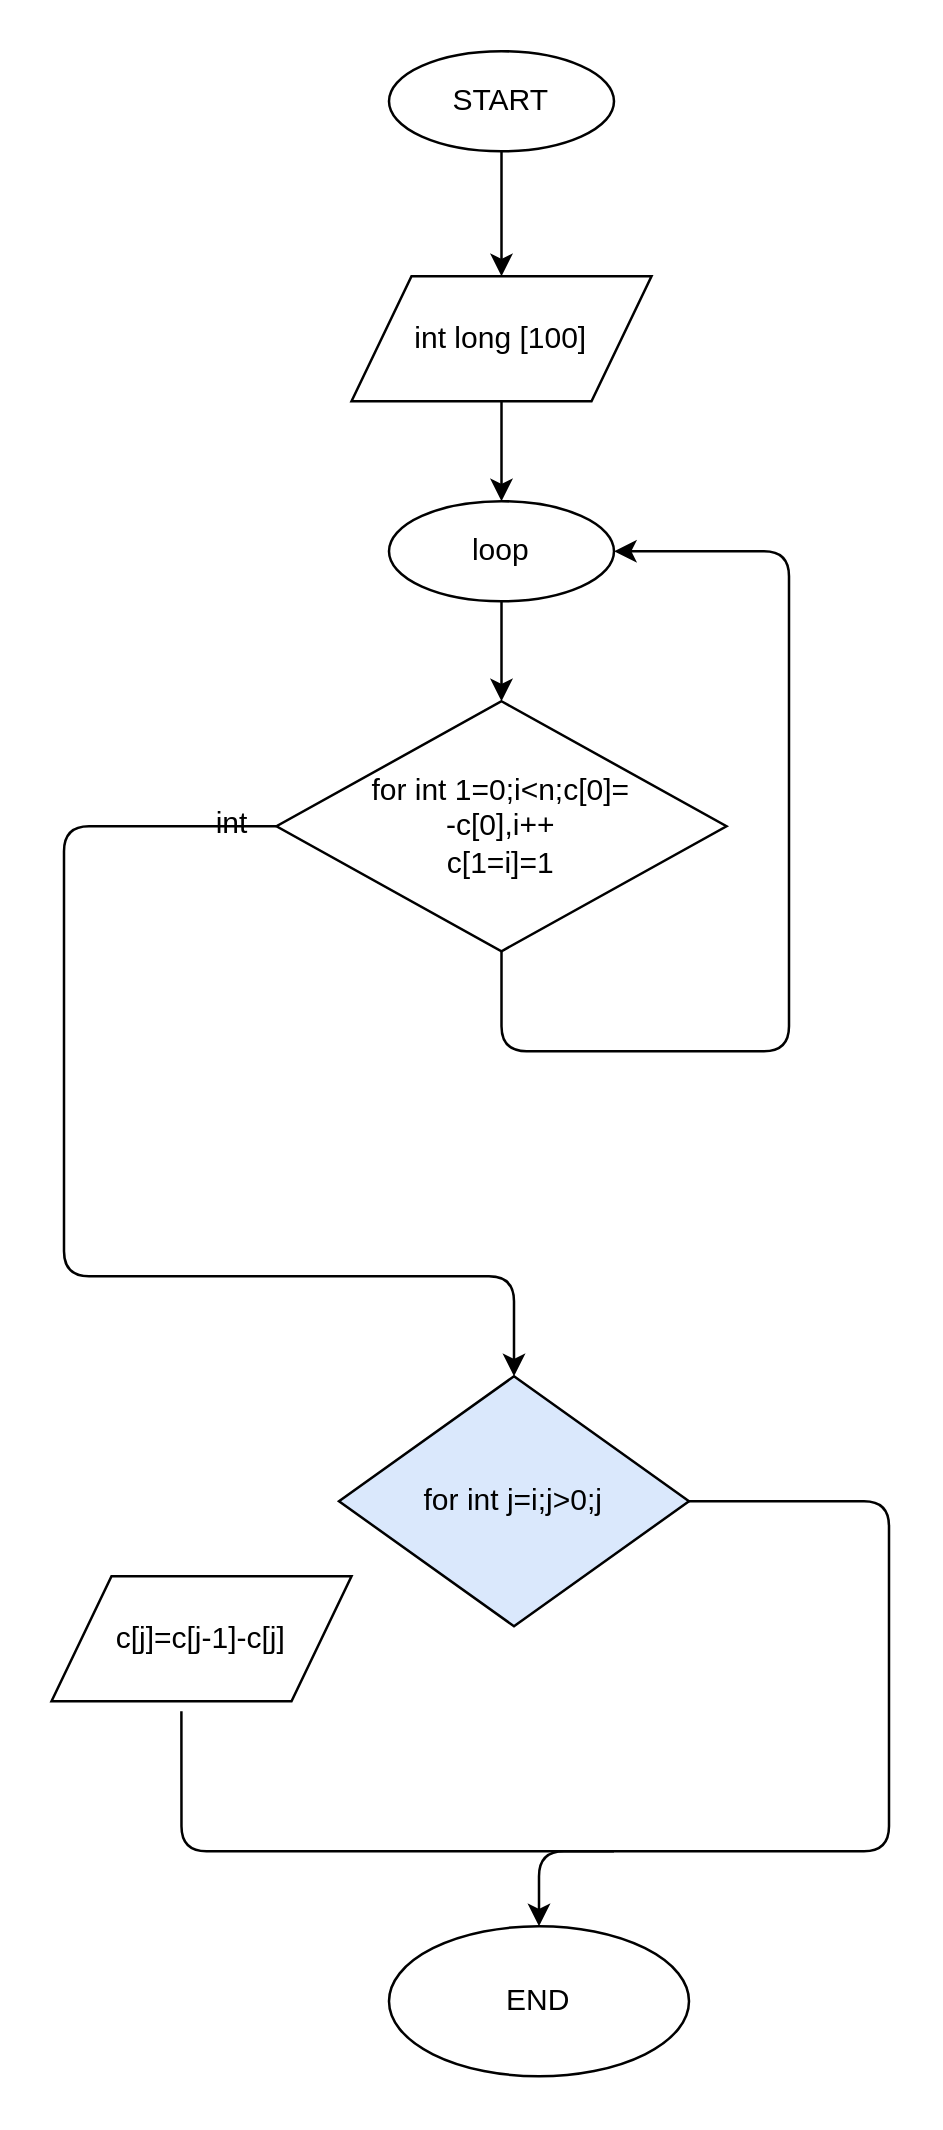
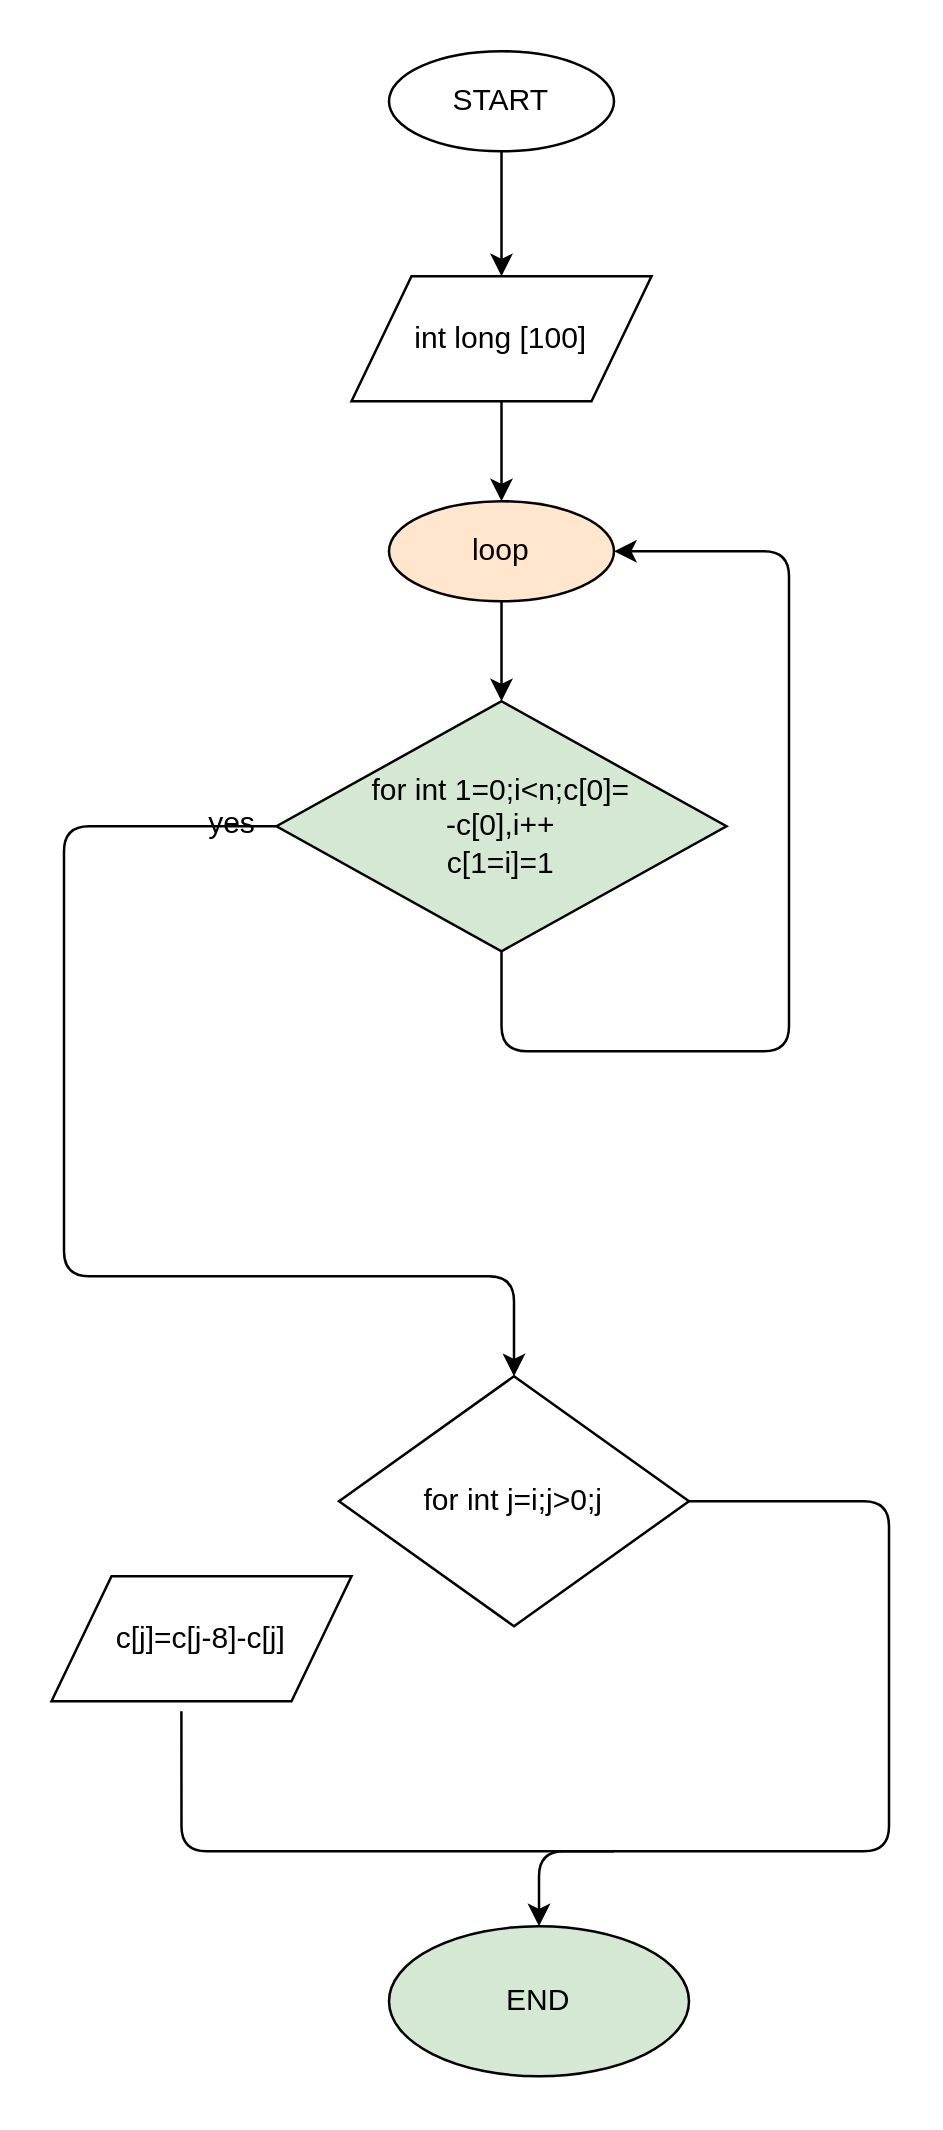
(501, 551) -> (501, 551)
(233, 824) -> (233, 824)
(501, 826) -> (501, 826)
(514, 1501) -> (514, 1501)
(201, 1639) -> (201, 1639)
(539, 2001) -> (539, 2001)
